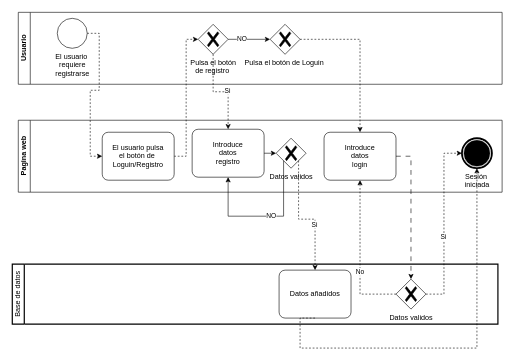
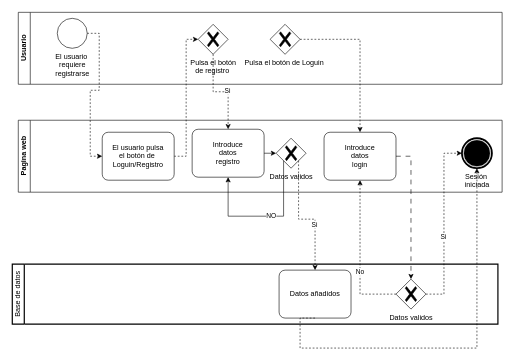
(242, 39) -> none
